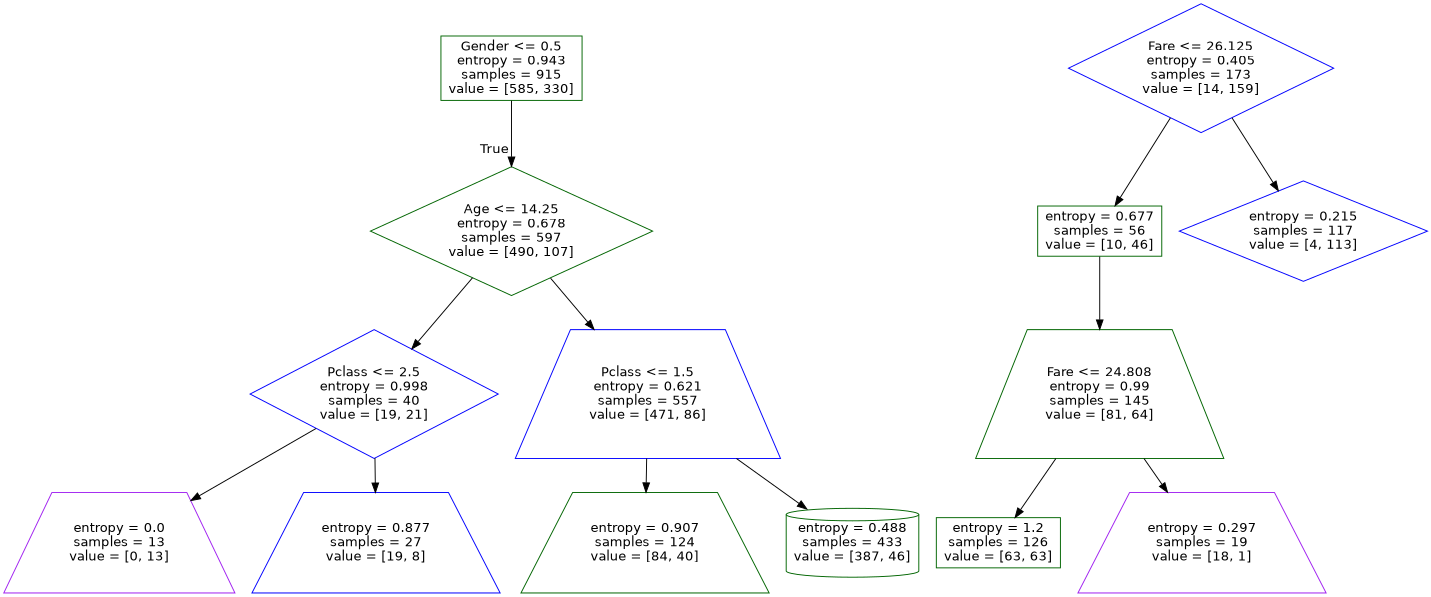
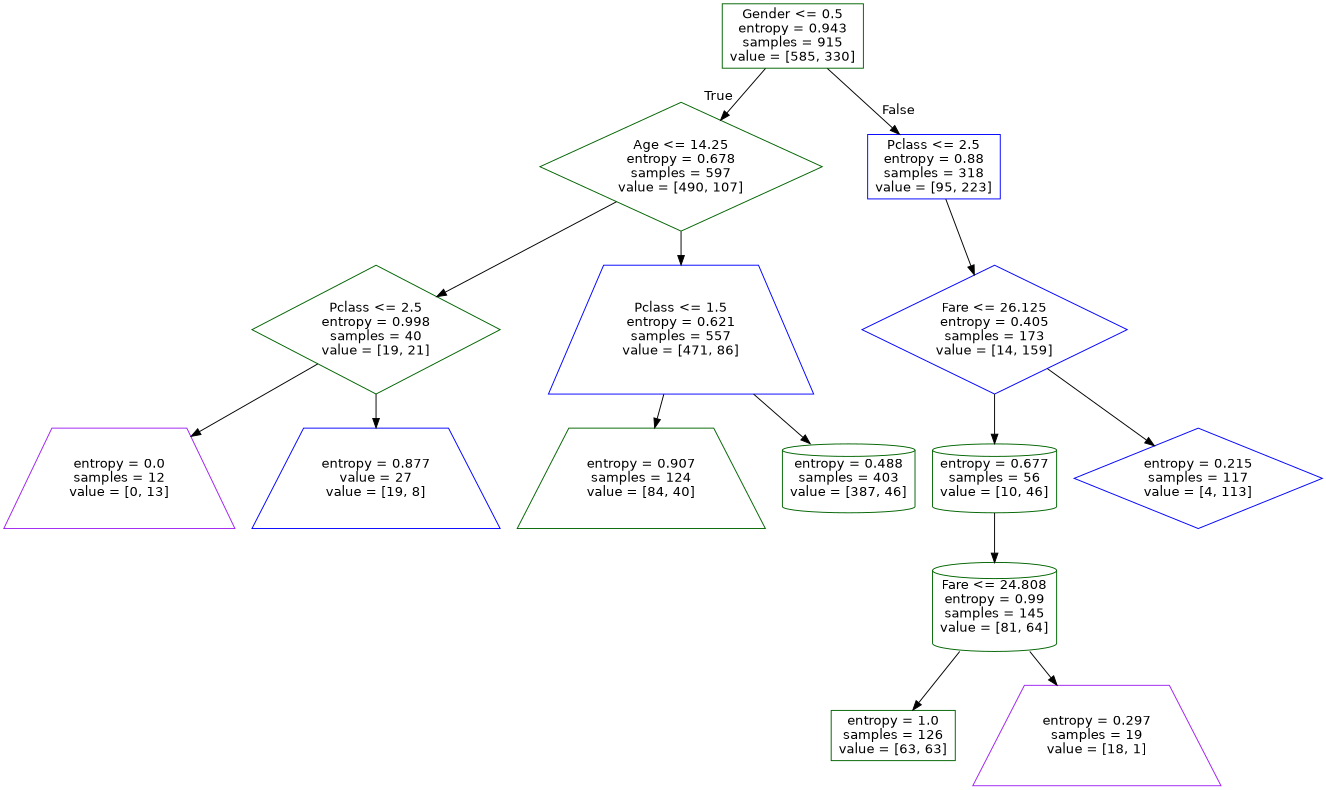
none -> (934, 167)
(1100, 231) -> (995, 478)
(374, 394) -> (376, 330)
(1100, 394) -> (995, 607)
(119, 543) -> (119, 478)
(376, 543) -> (376, 478)
(853, 543) -> (849, 478)
(998, 543) -> (893, 736)
